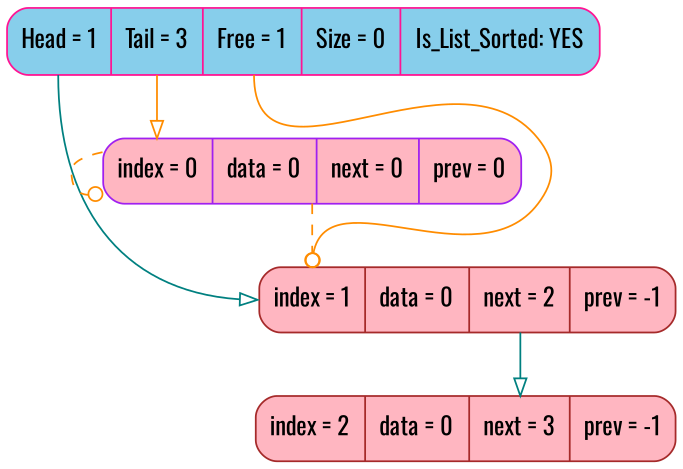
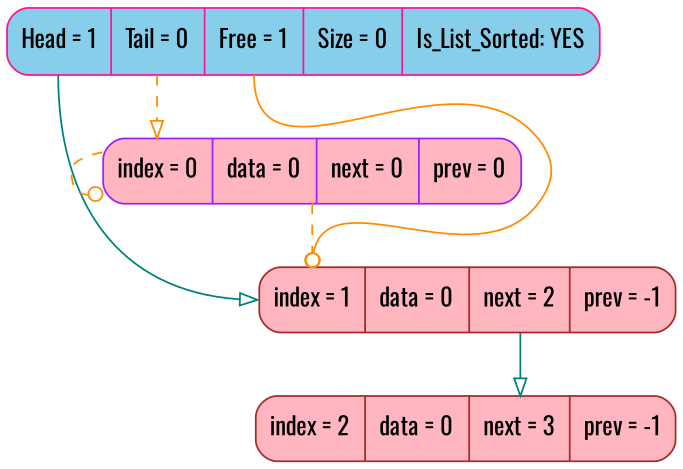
(157, 41) -> (158, 41)
(157, 98) -> (157, 98)
